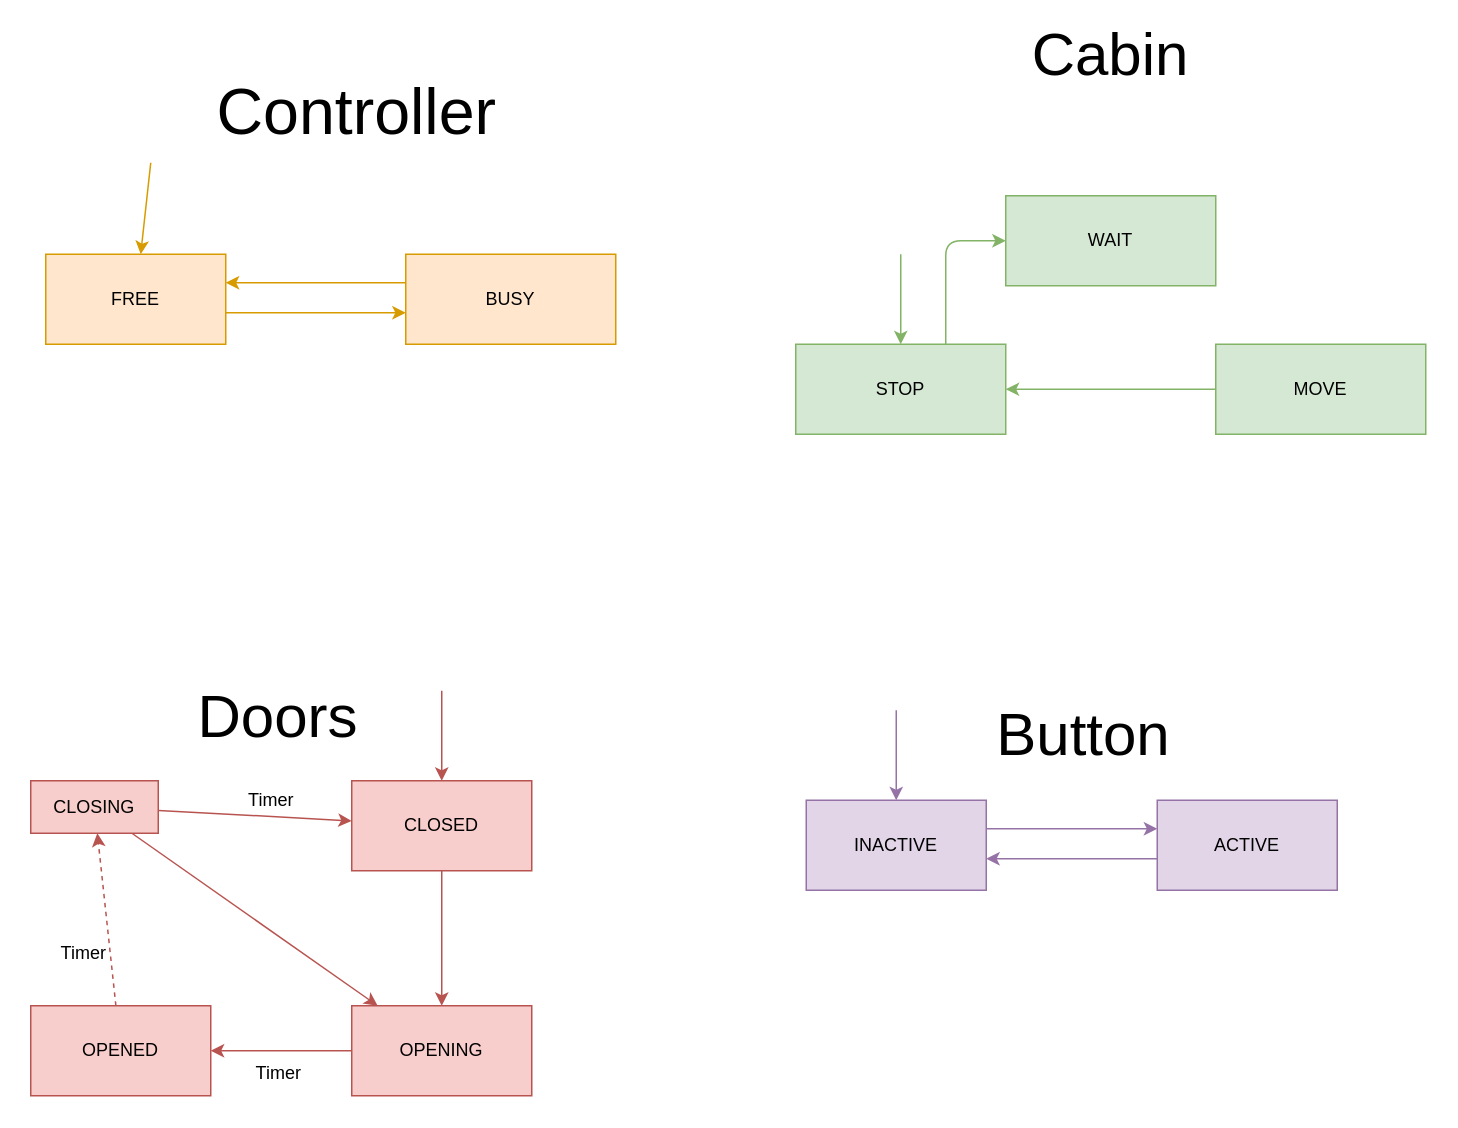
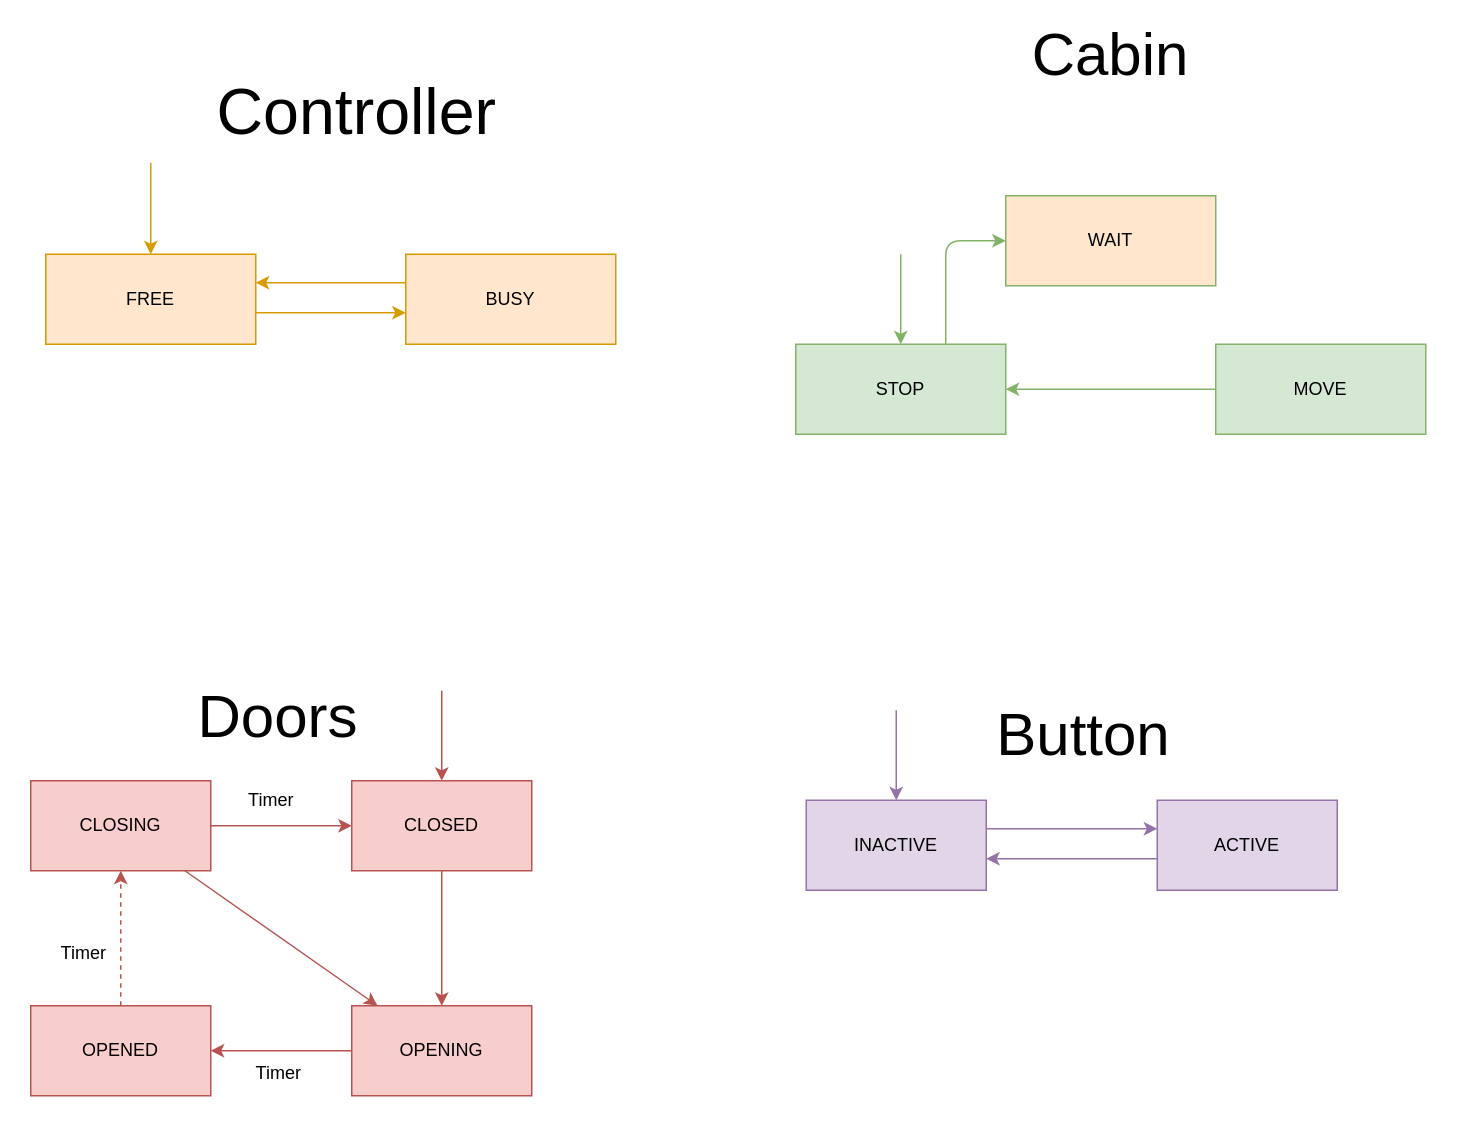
(1111, 241) -> (1111, 241)
(136, 299) -> (151, 299)
(95, 807) -> (121, 826)
